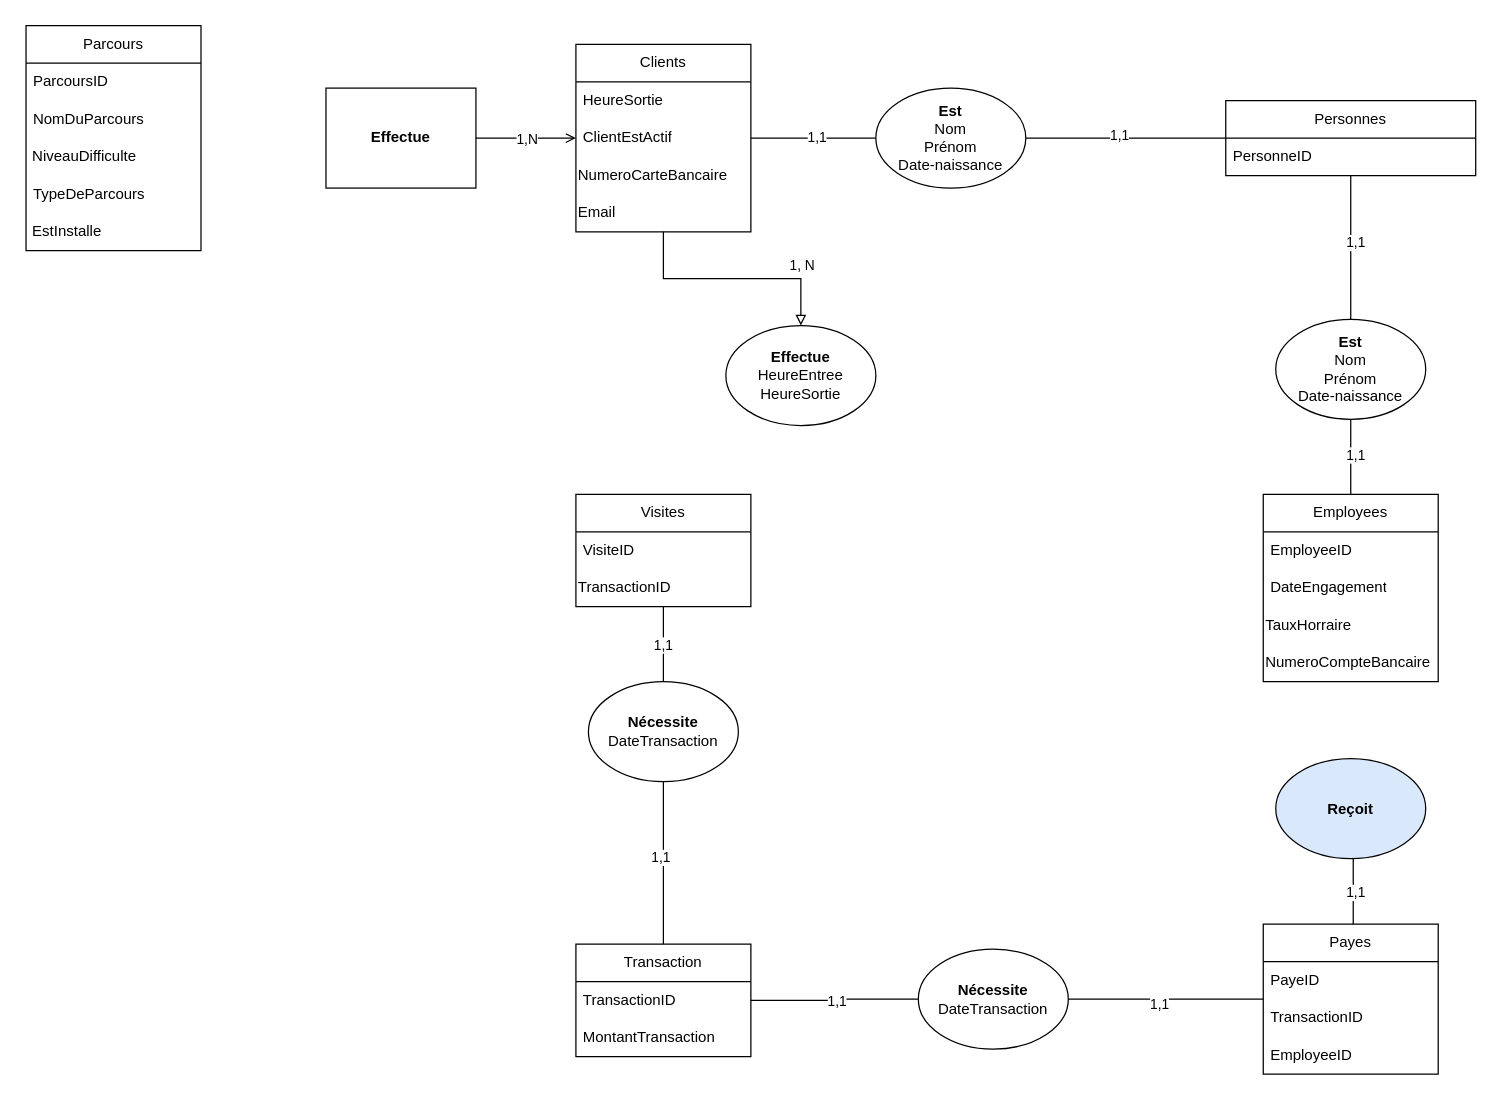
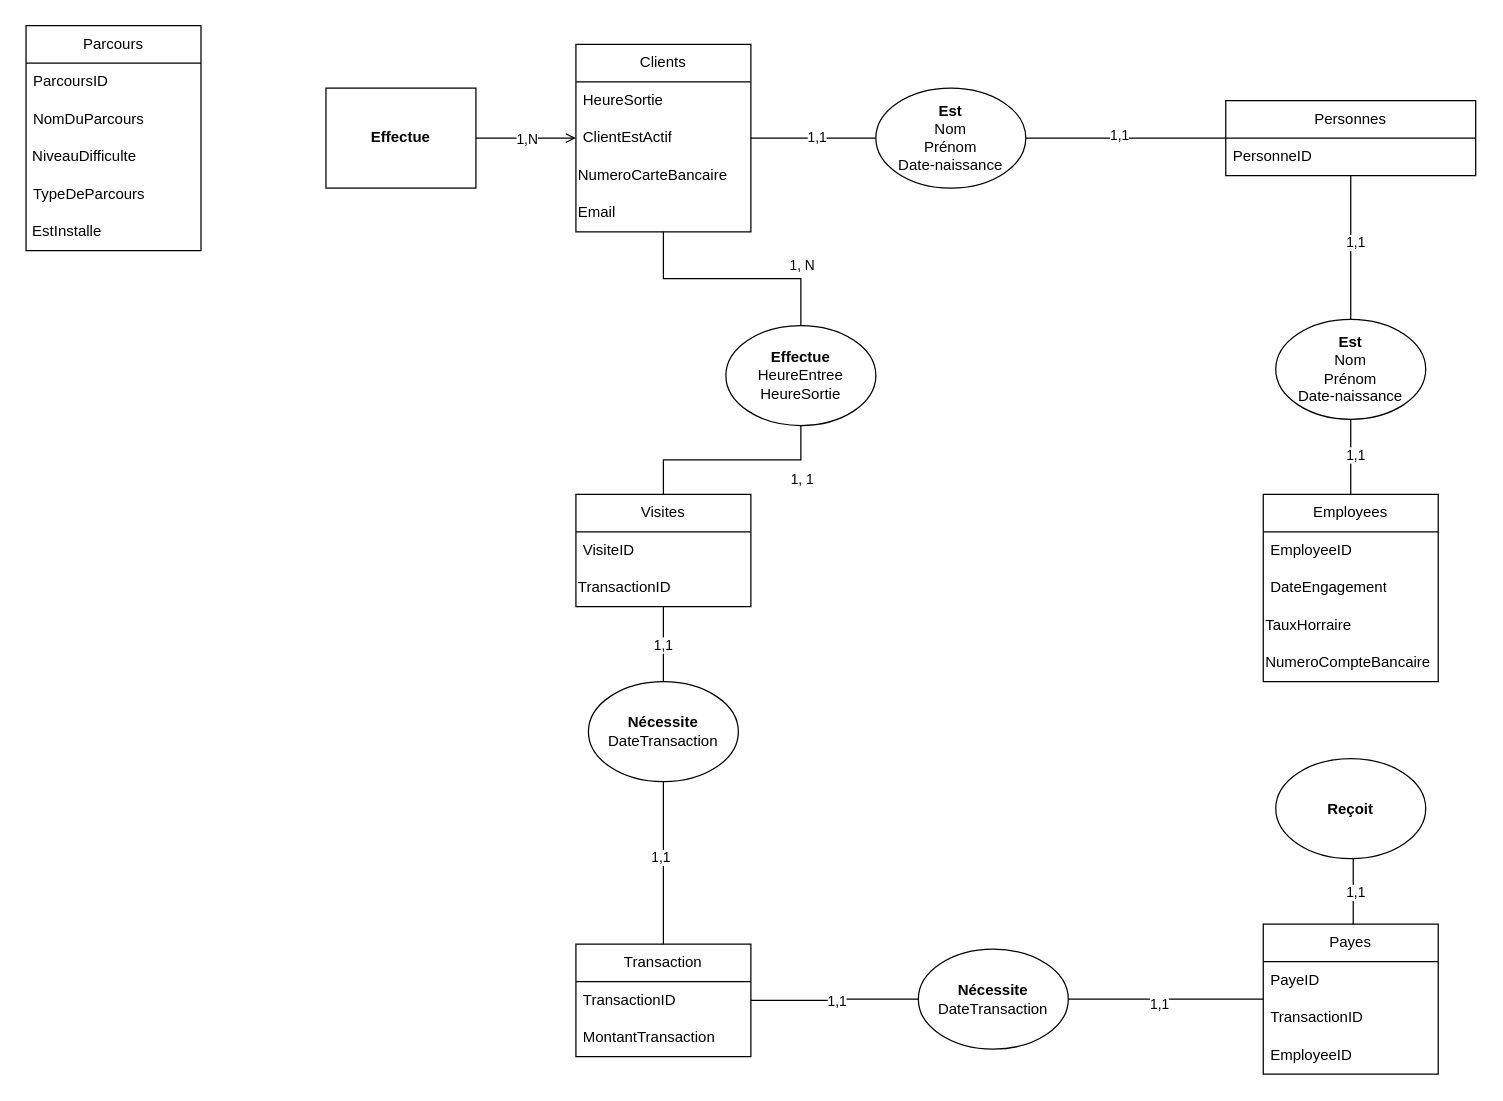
(801, 314) -> (801, 318)
none -> (731, 460)
(1351, 809) -> (1351, 809)
